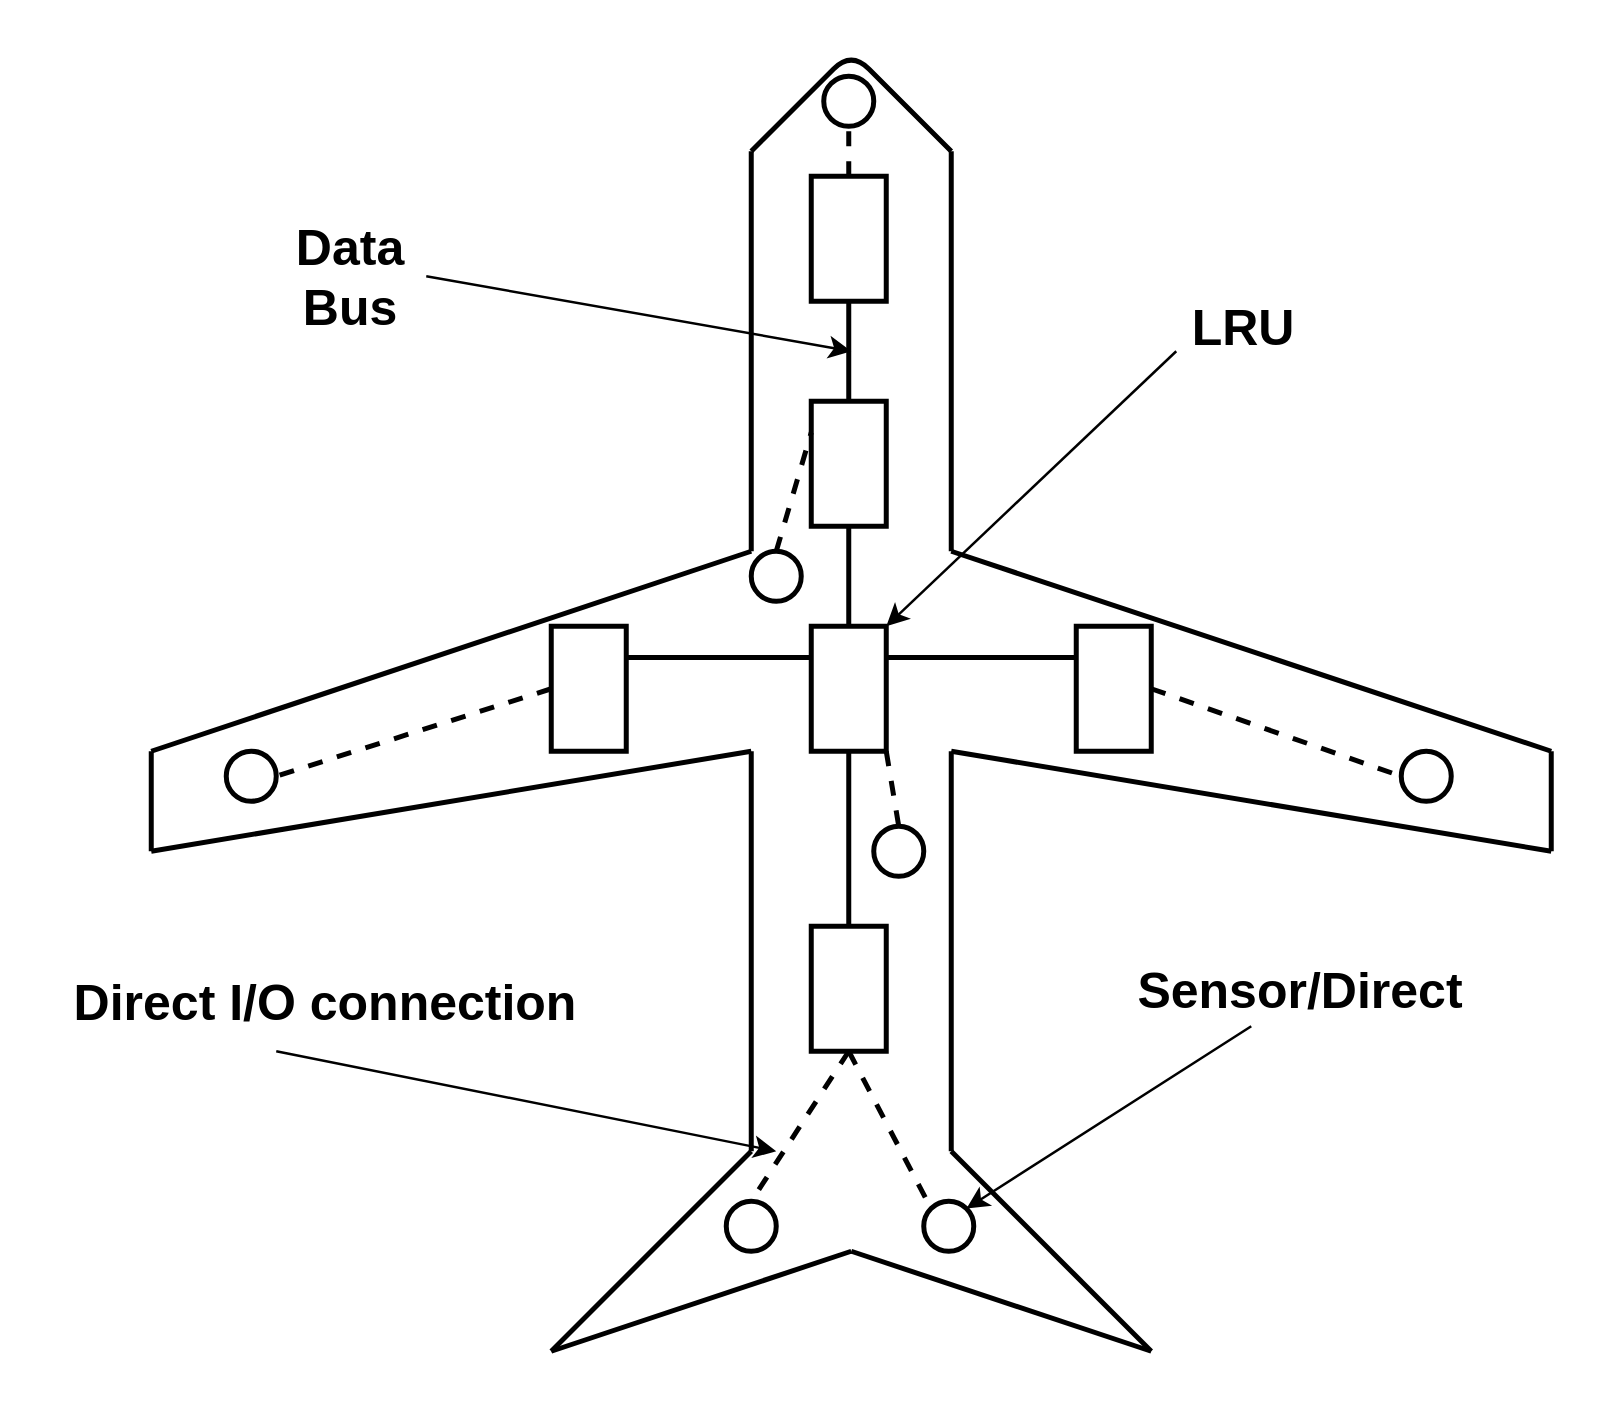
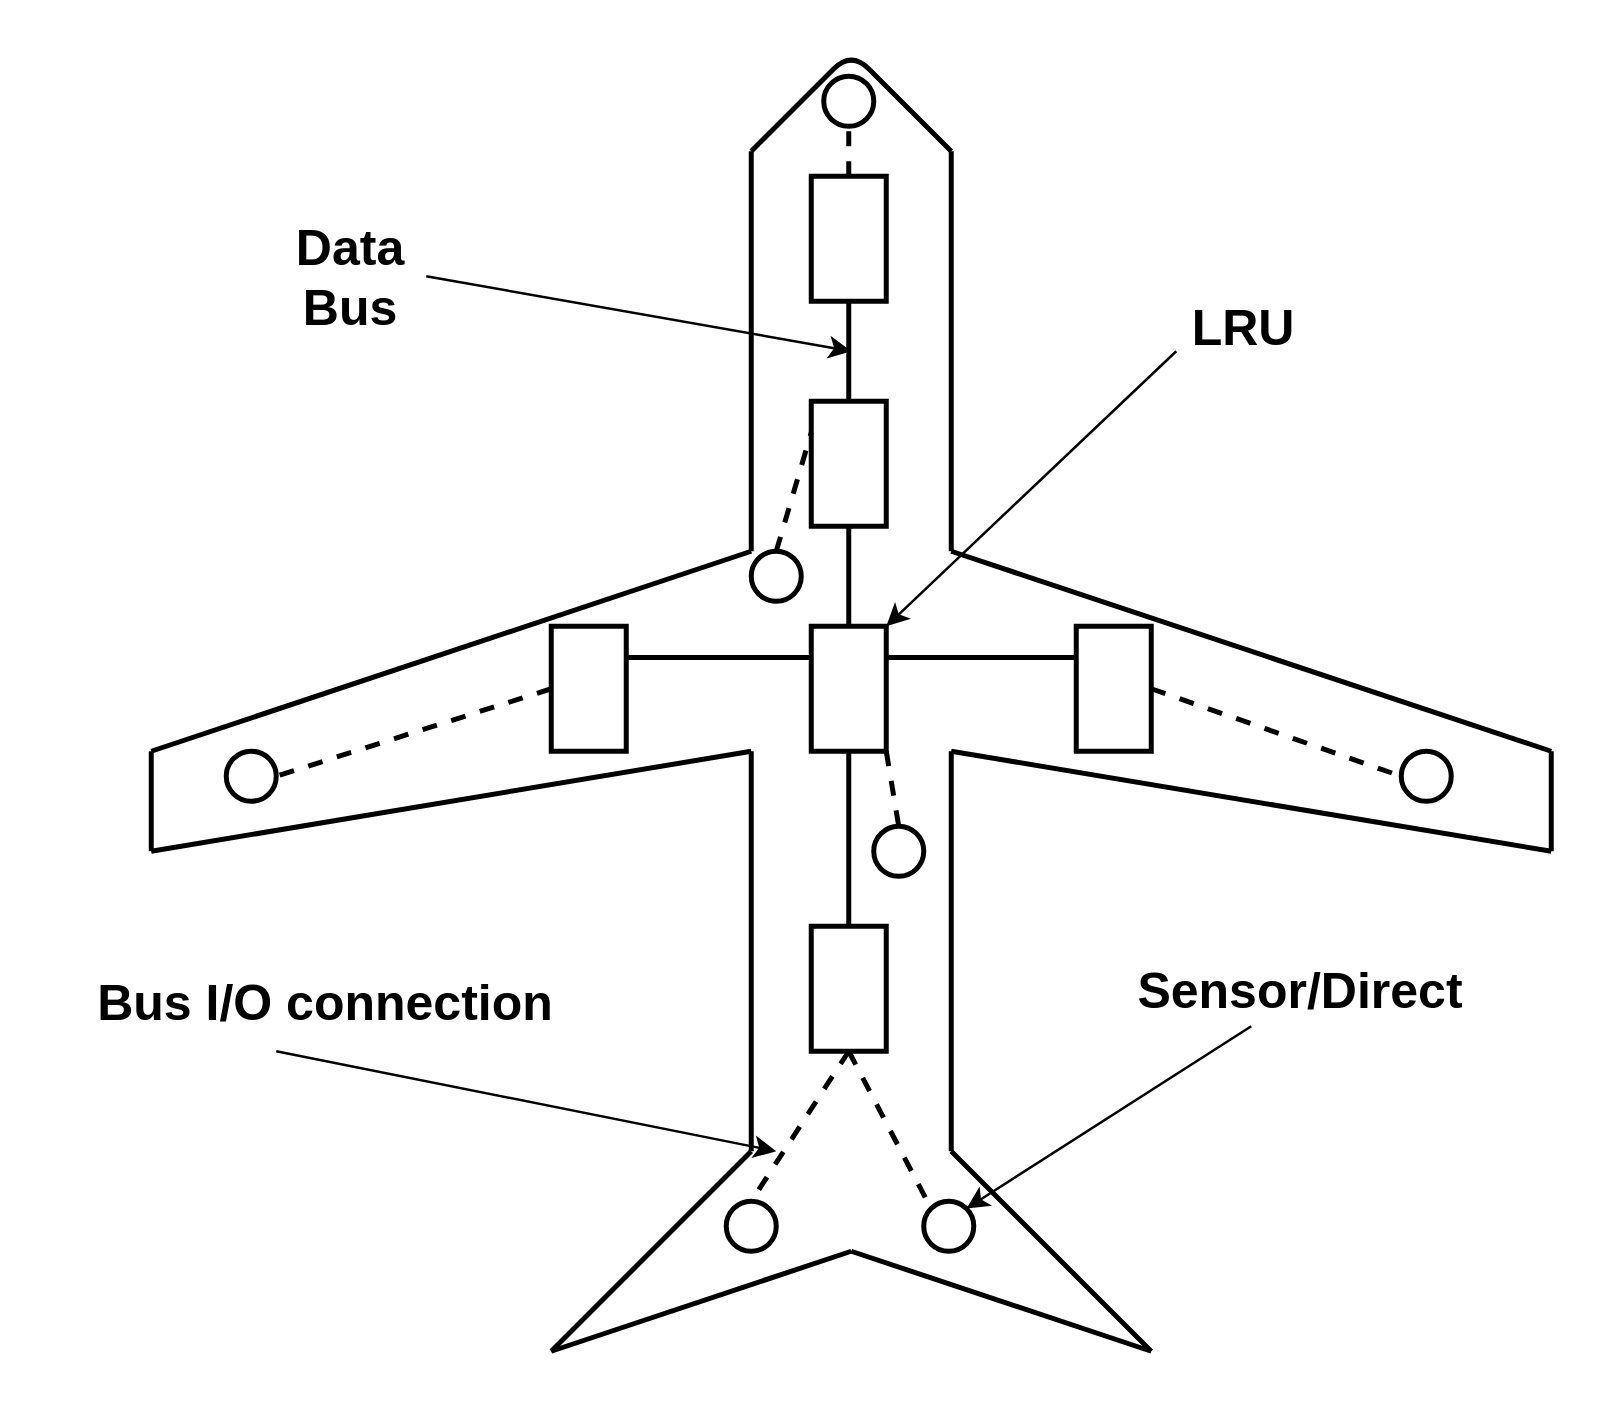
(326, 1001) -> (326, 1001)
